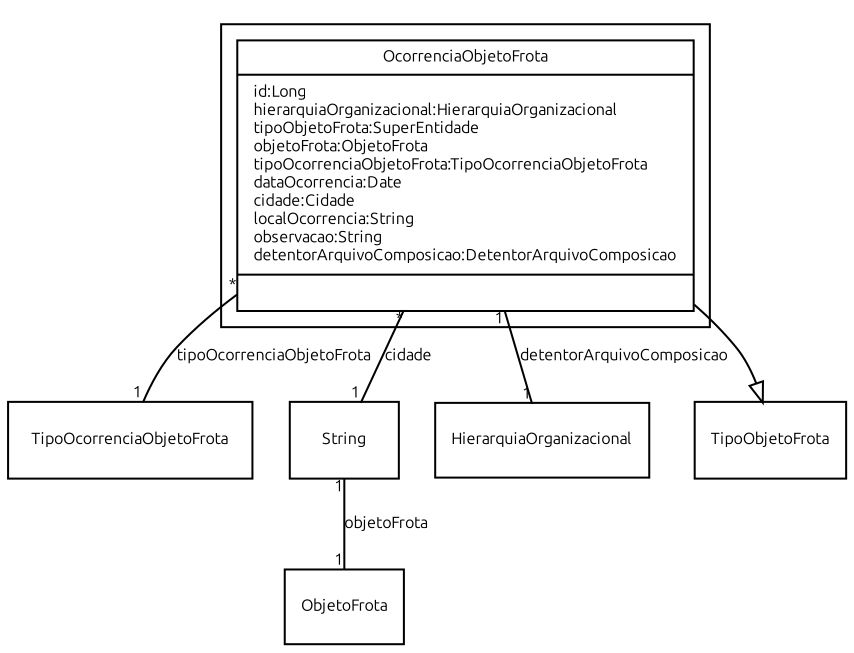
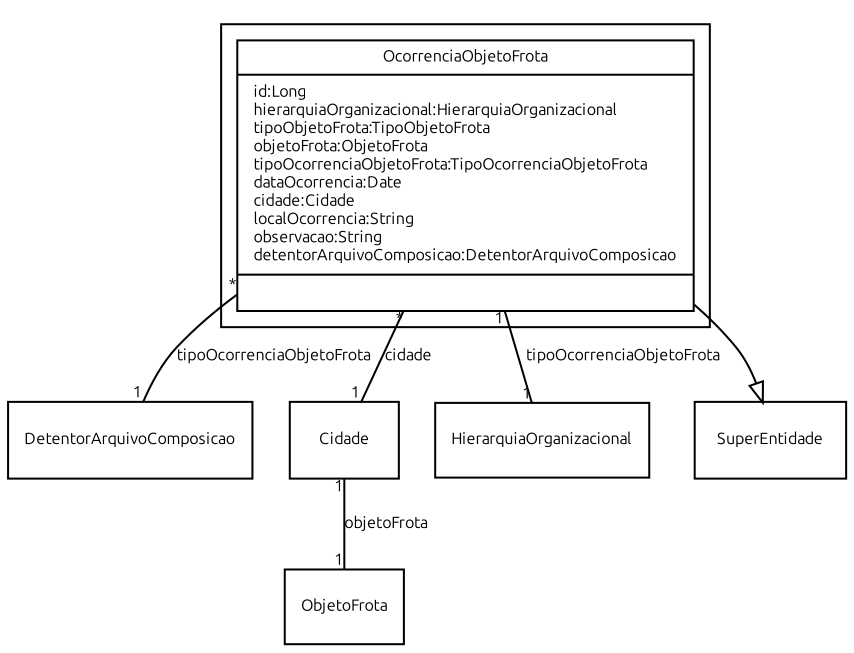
(367, 128) -> (373, 128)
(624, 356) -> (624, 356)
(130, 440) -> (130, 440)
(344, 440) -> (344, 440)
(770, 440) -> (770, 440)
